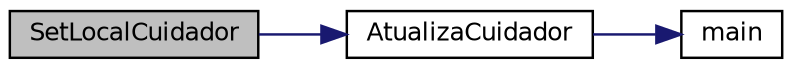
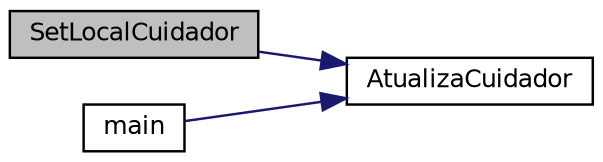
(624, 34) -> (253, 111)
